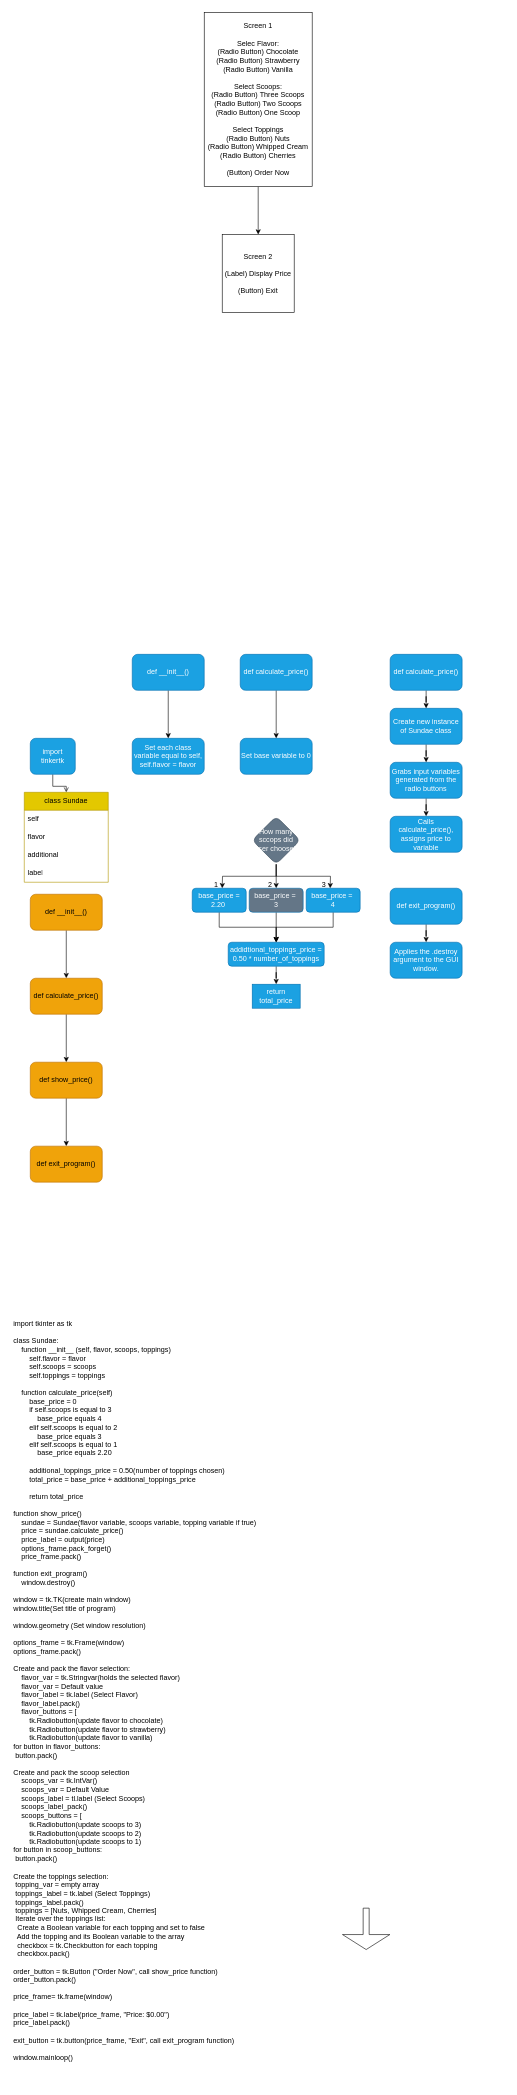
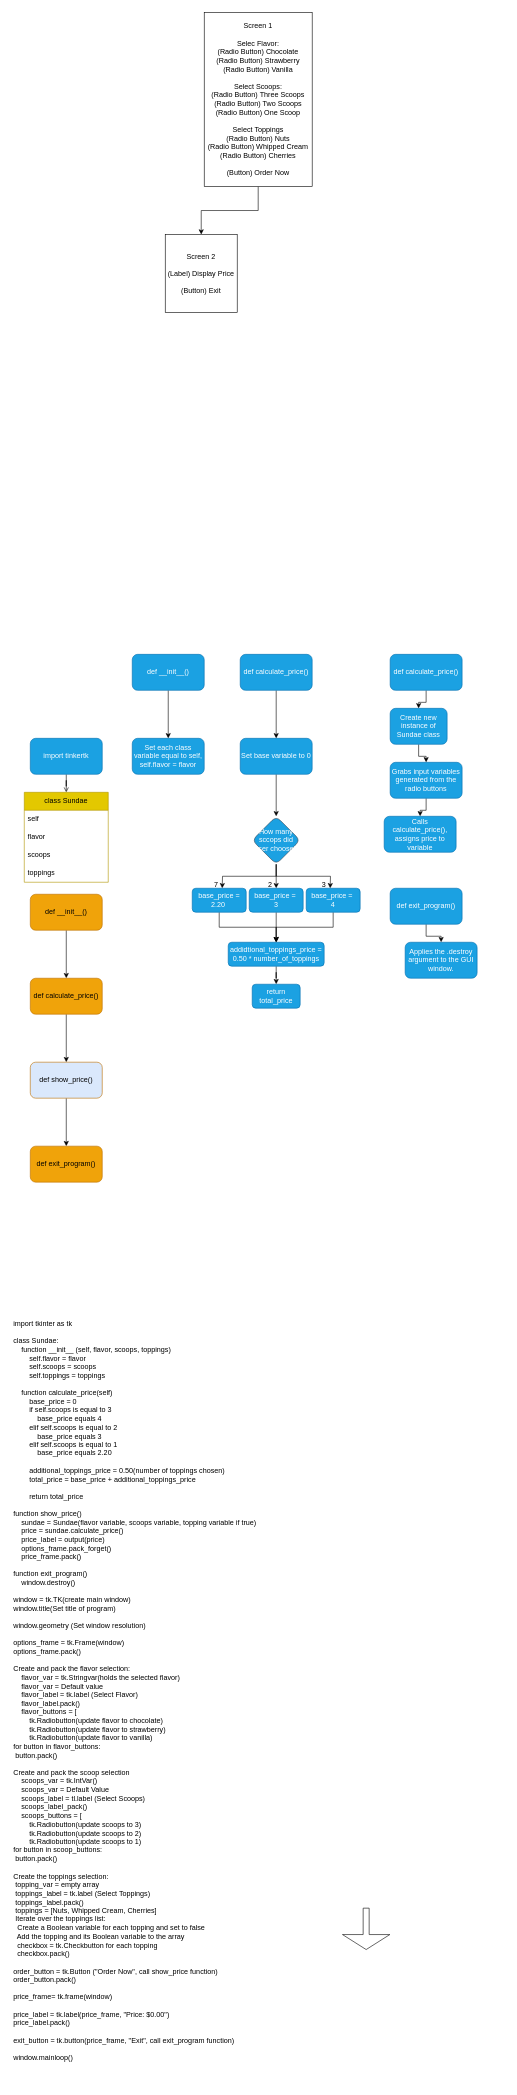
(258, 273) -> (201, 273)
(426, 726) -> (419, 726)
(53, 756) -> (66, 756)
none -> (276, 810)
(426, 834) -> (420, 834)
(276, 840) -> (276, 840)
(45, 855) -> (40, 855)
(36, 873) -> (43, 873)
(216, 885) -> (216, 885)
(276, 900) -> (276, 900)
(426, 960) -> (441, 960)
(276, 996) -> (276, 996)
(66, 1080) -> (66, 1080)
